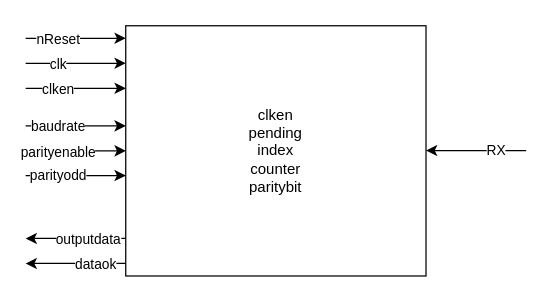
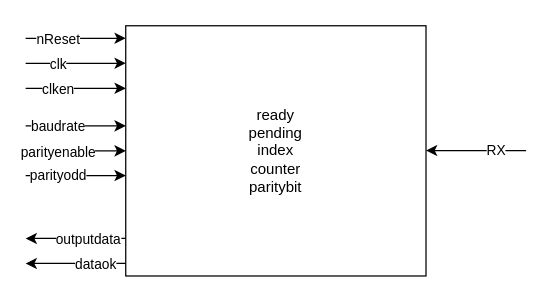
(276, 151) -> (276, 151)
